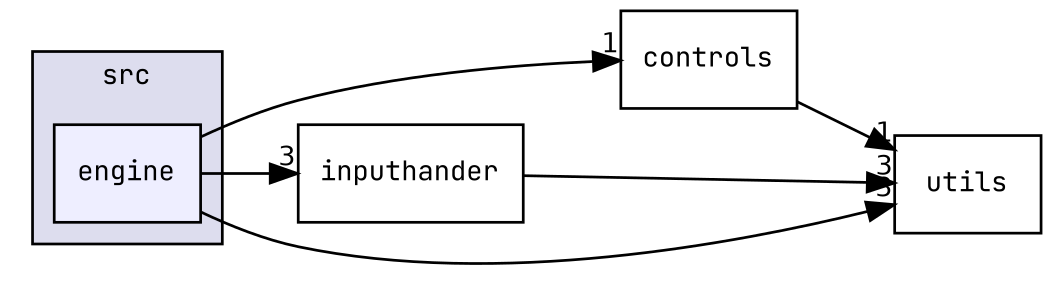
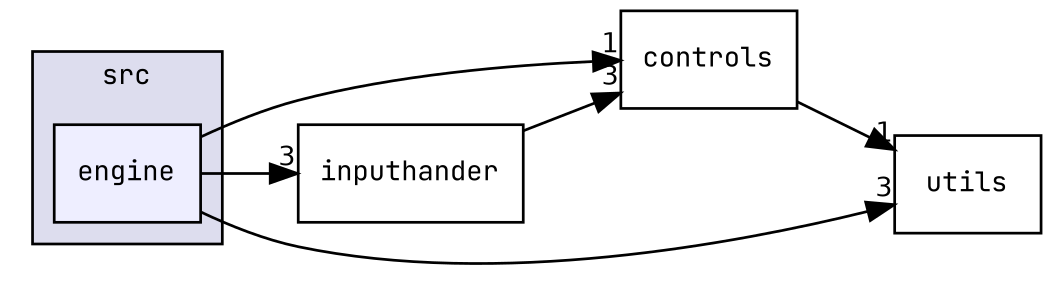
(695, 179) -> (559, 117)
